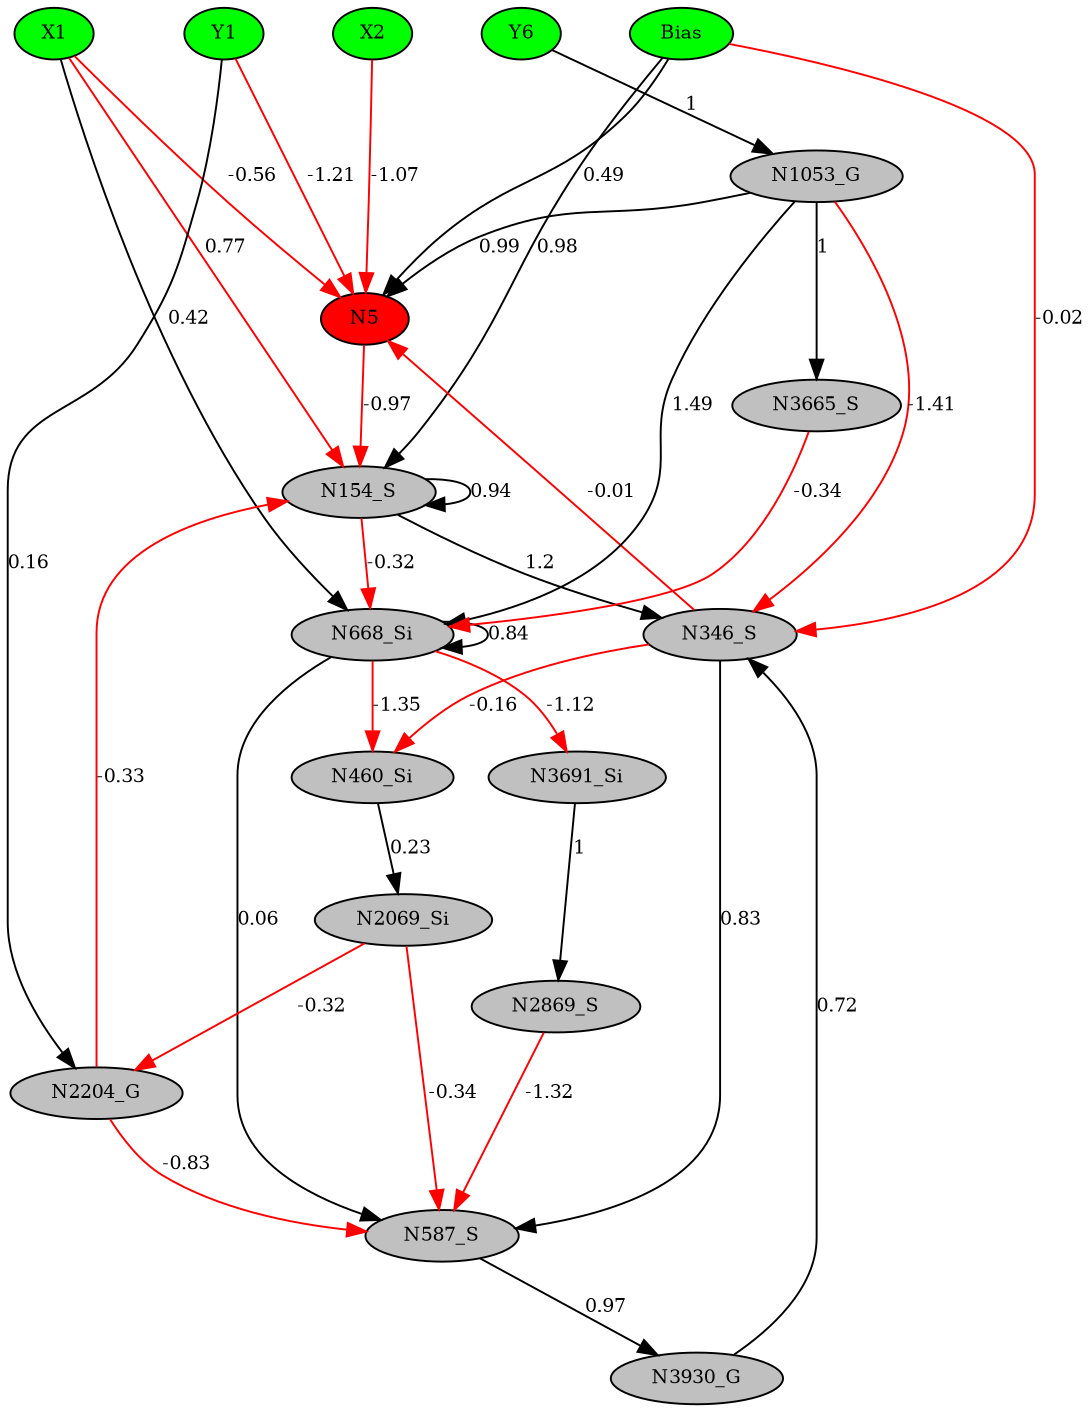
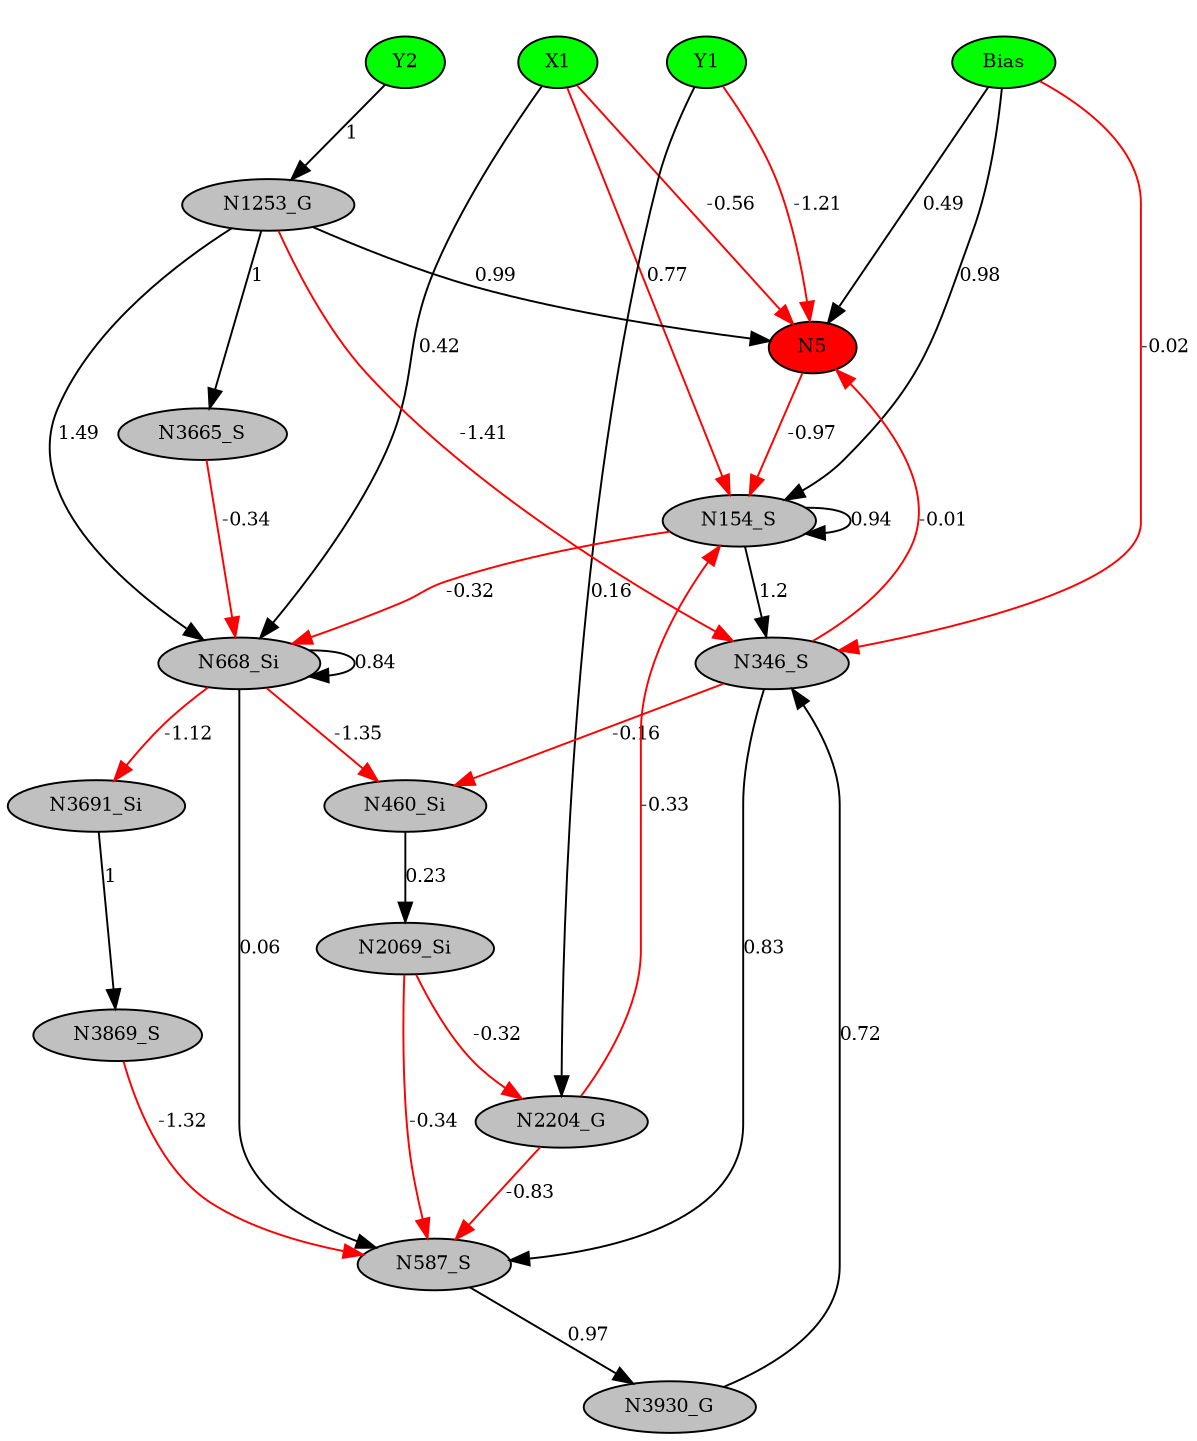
(373, 34) -> none
(521, 34) -> (405, 62)
(817, 176) -> (268, 205)
(556, 1007) -> (118, 1035)
